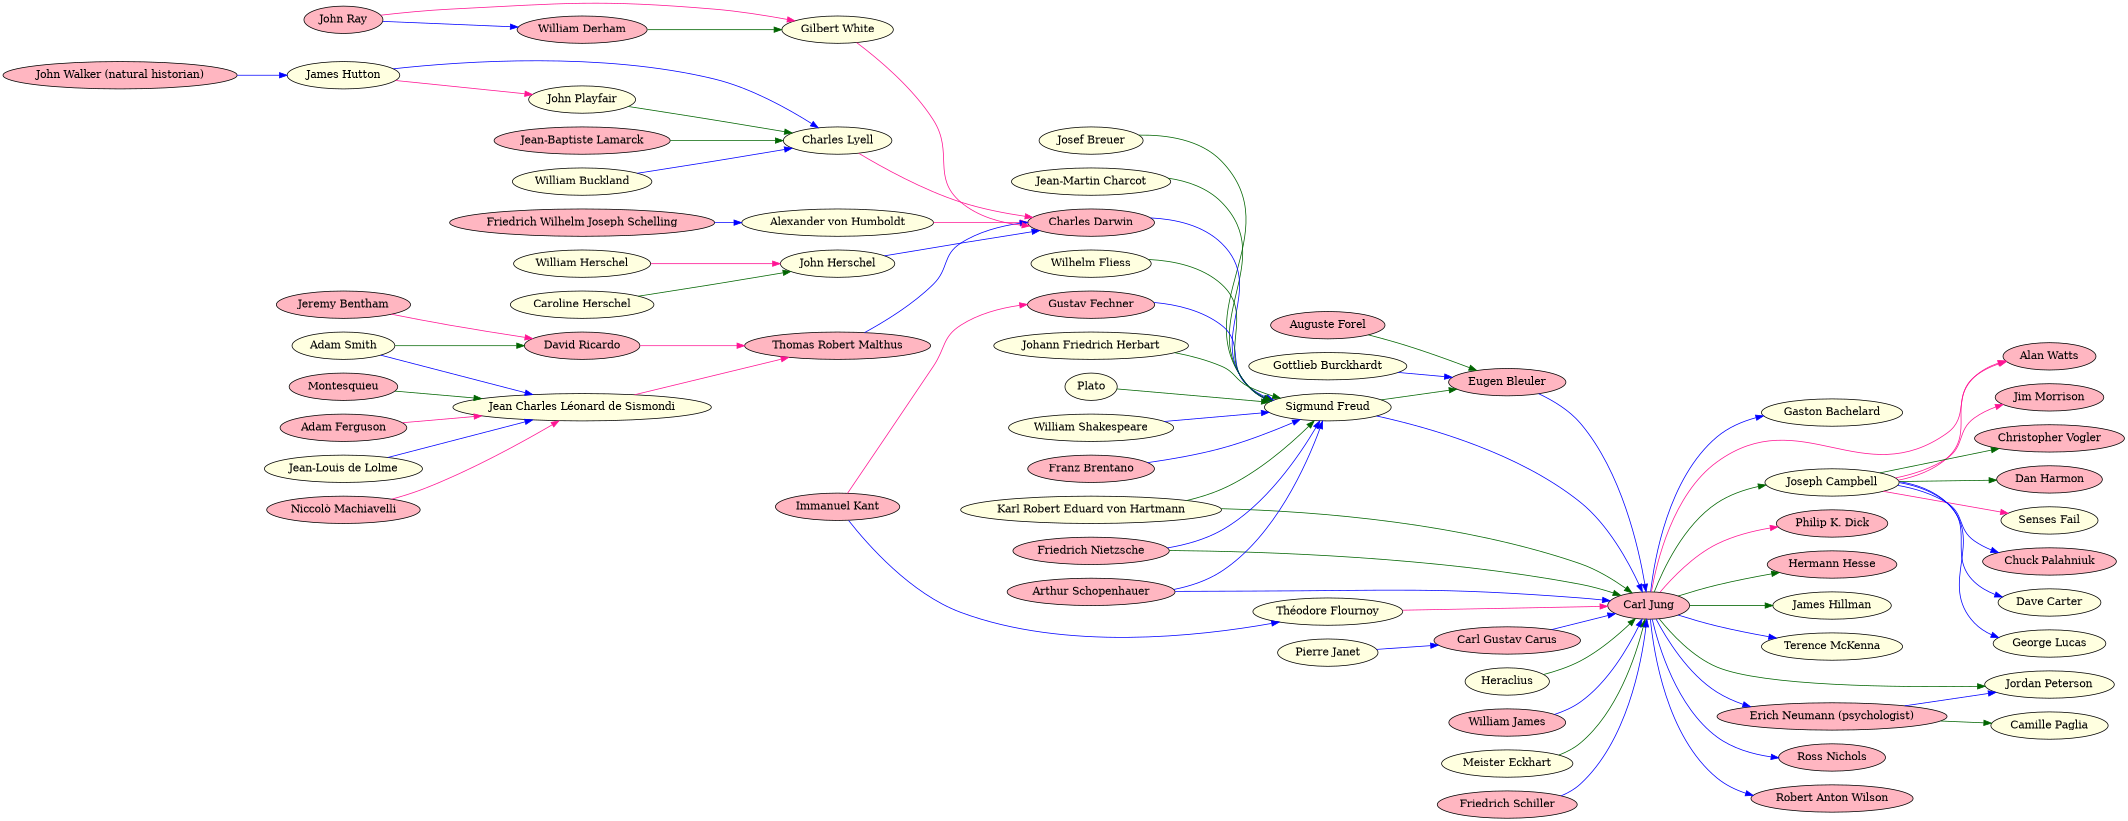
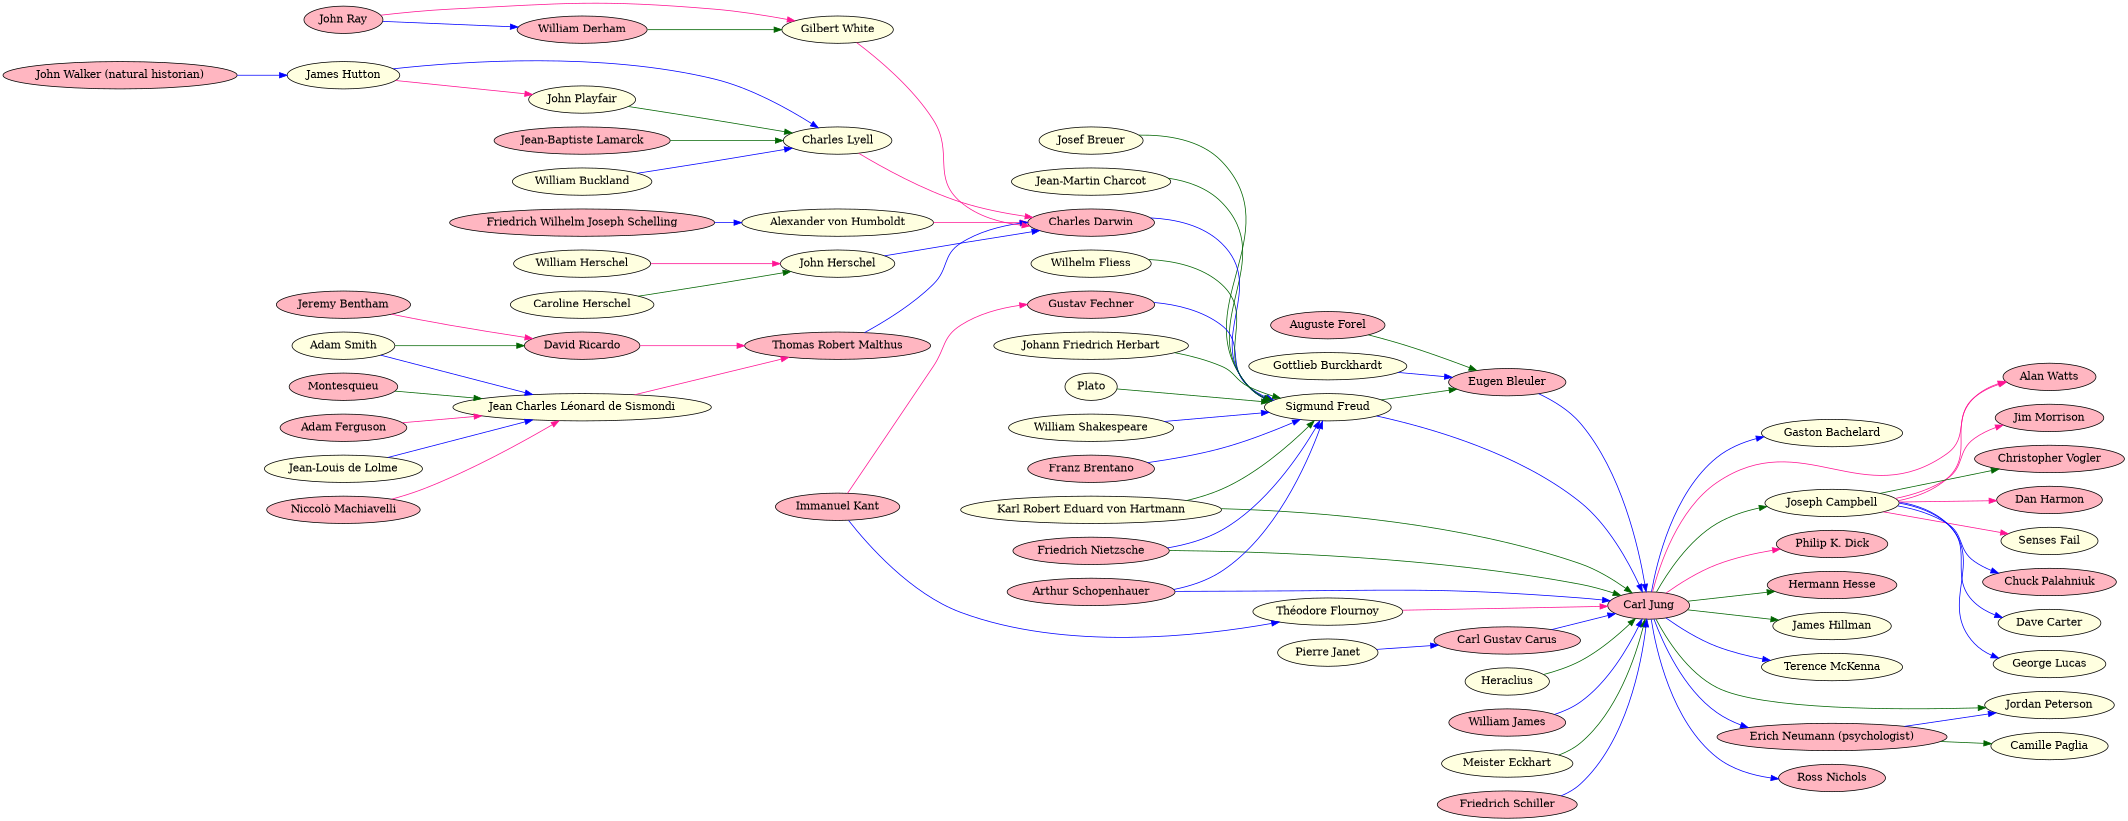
(1944, 481) -> (1944, 501)
(1832, 798) -> none
